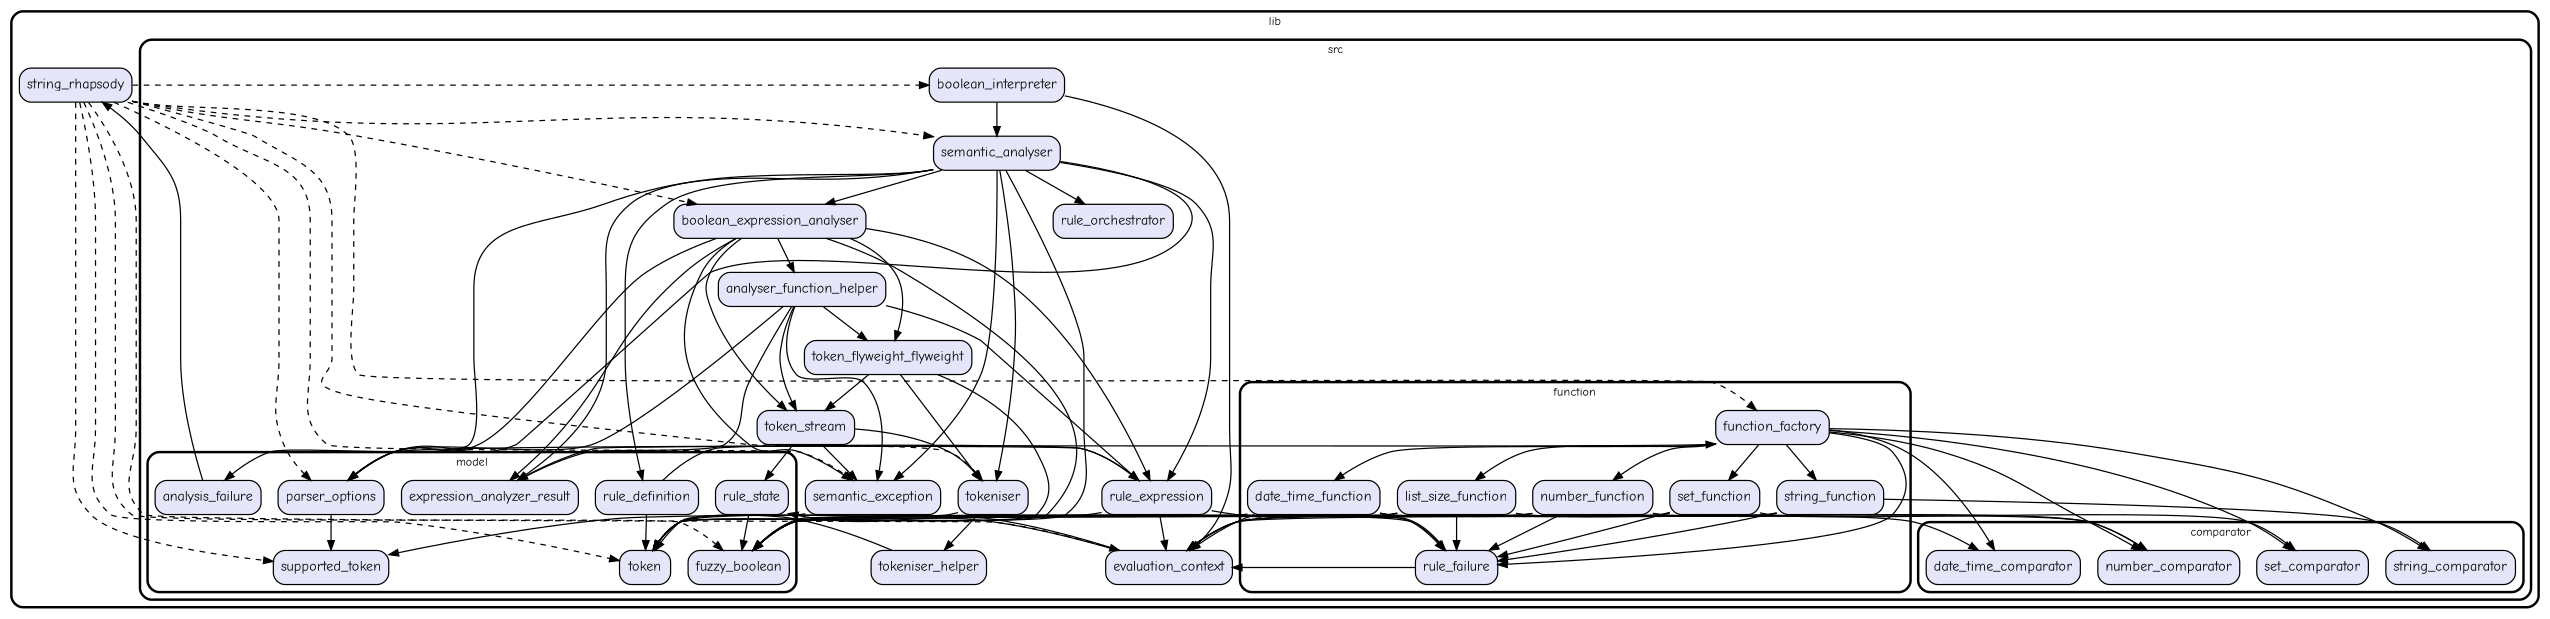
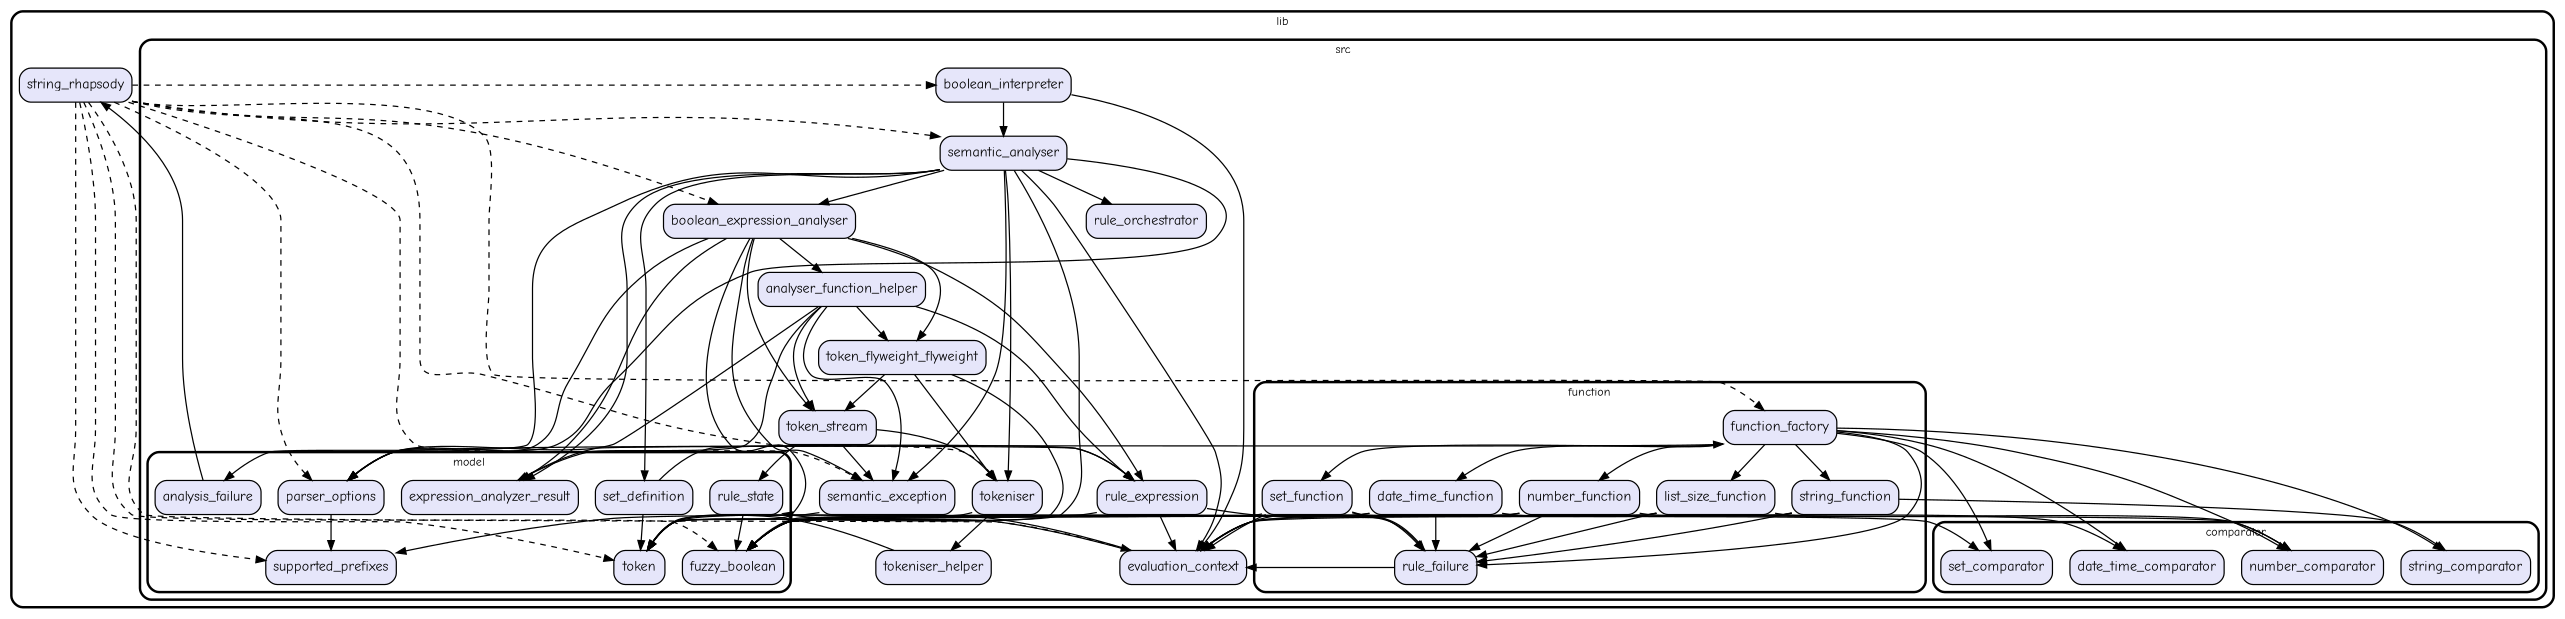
(1212, 268) -> (1150, 347)
(647, 498) -> (644, 498)
(1293, 516) -> (1430, 515)
(331, 568) -> (331, 568)
